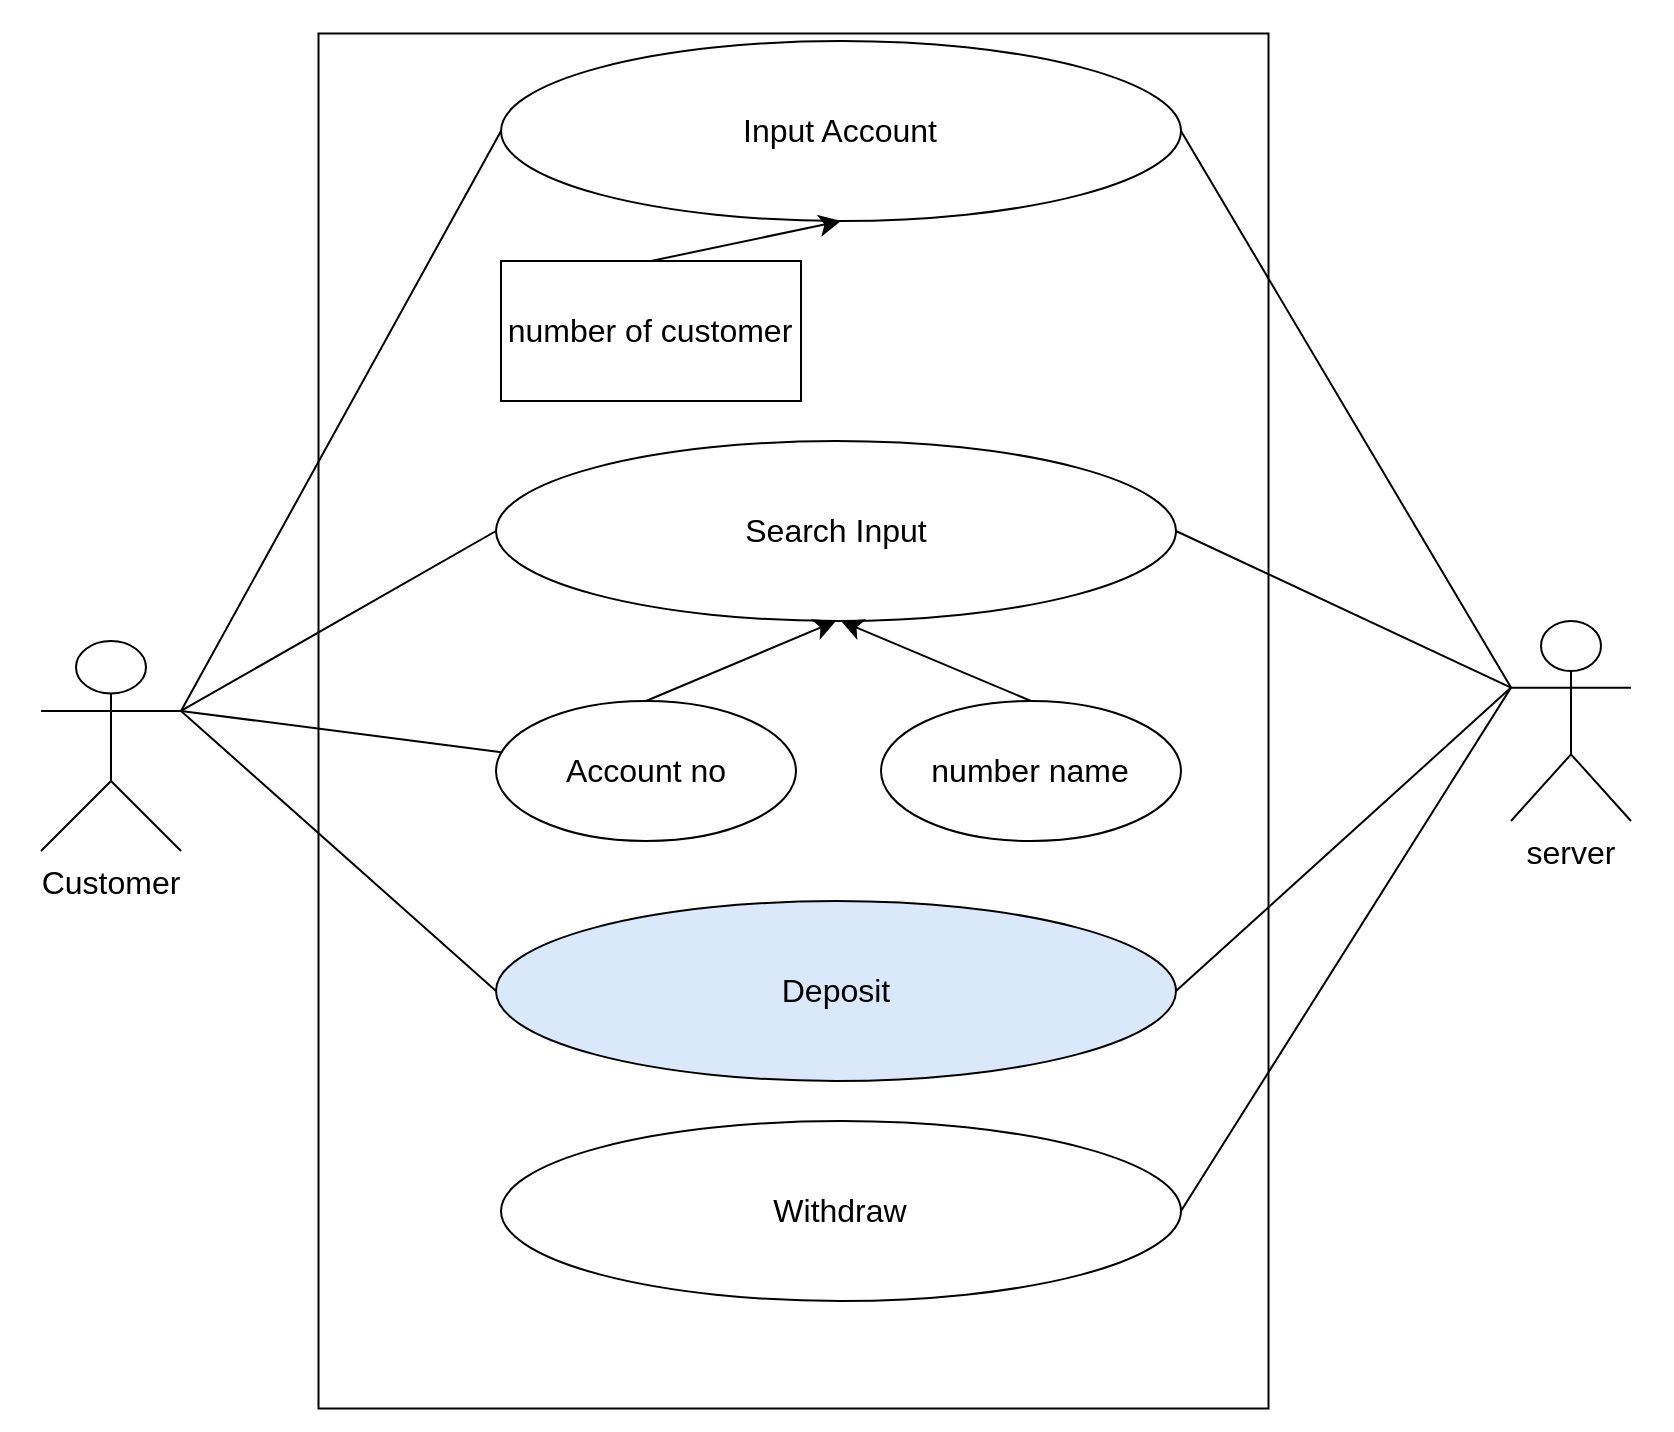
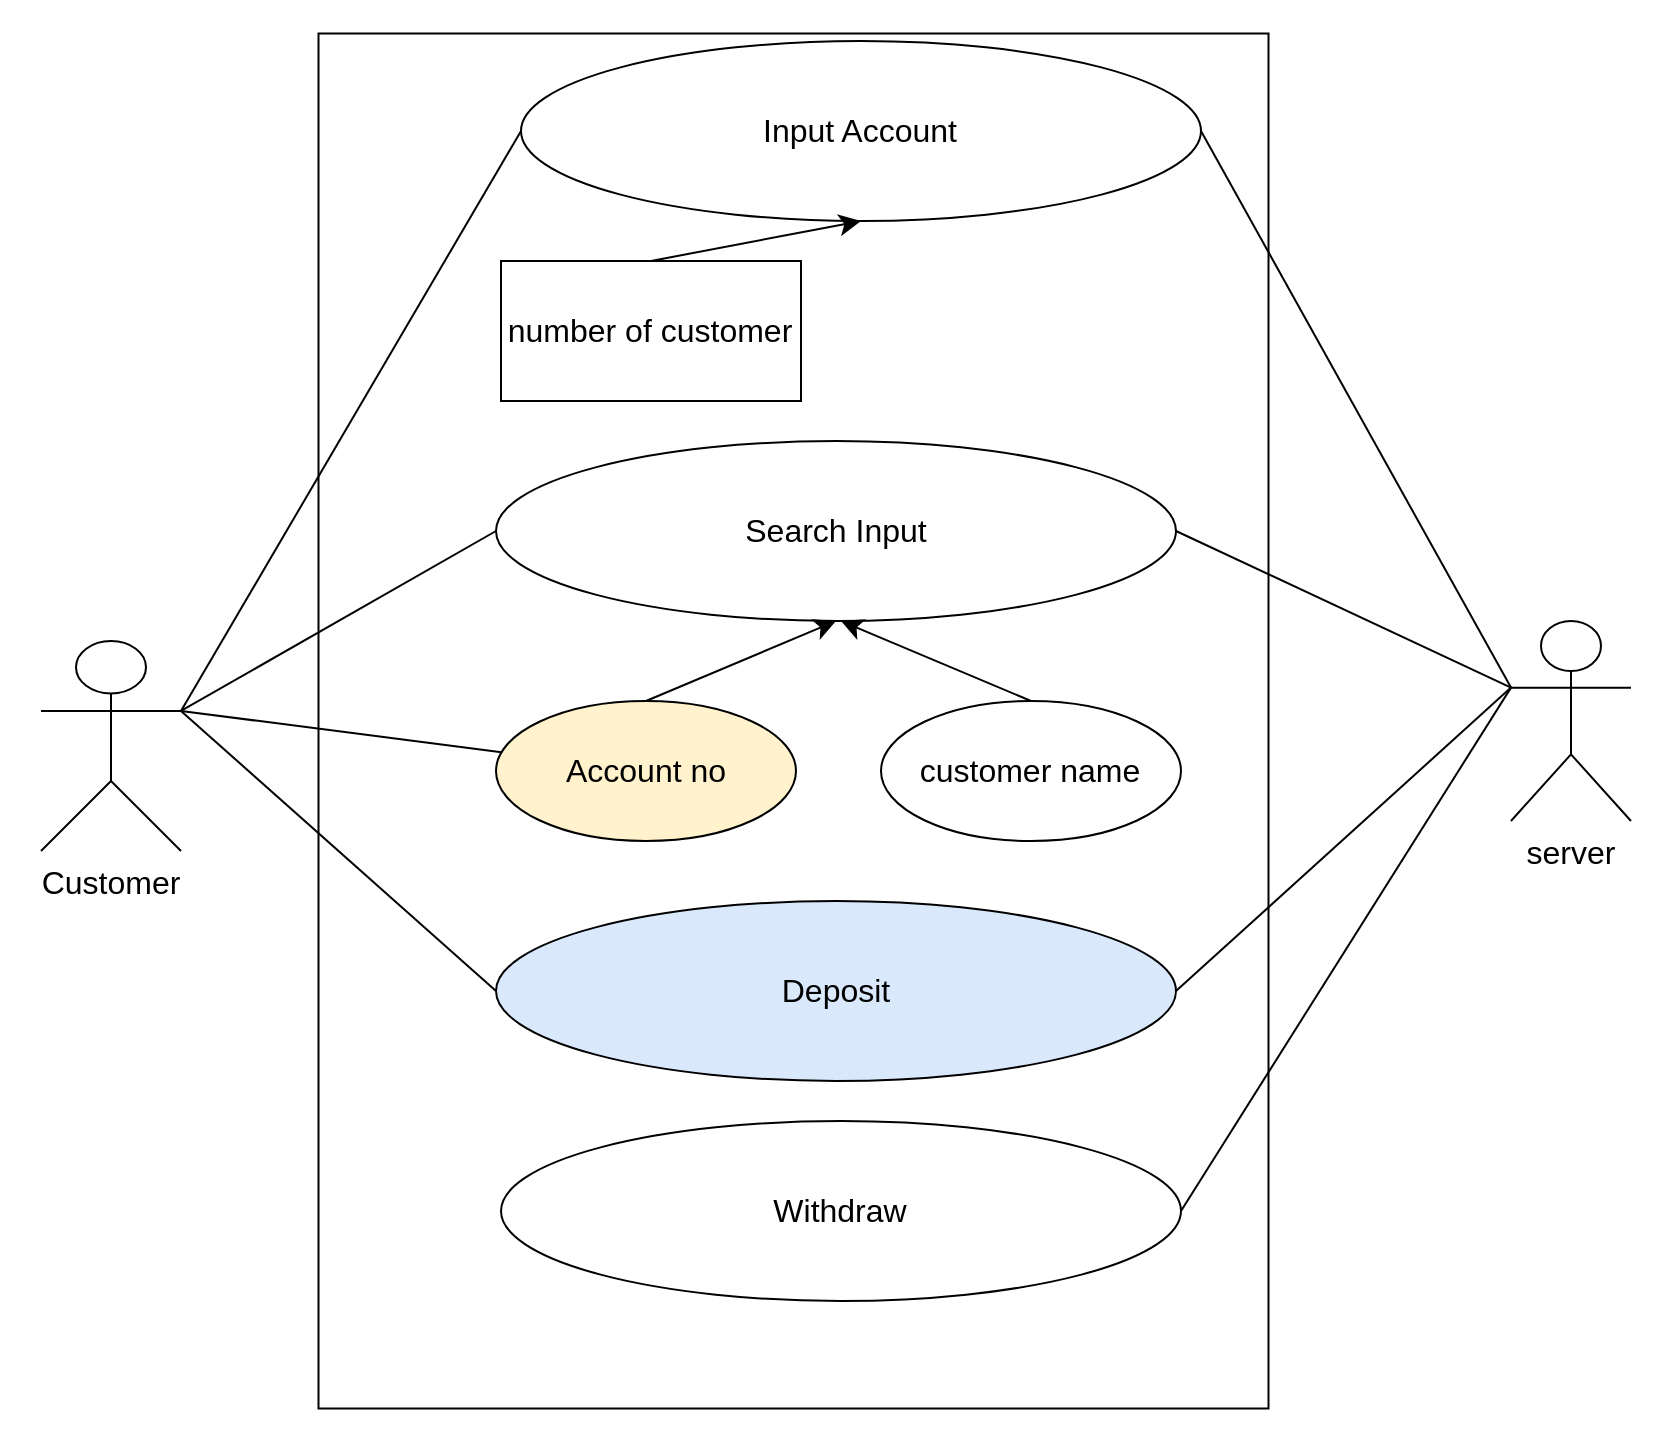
(841, 131) -> (861, 131)
(646, 771) -> (646, 771)
(1031, 771) -> (1031, 771)
